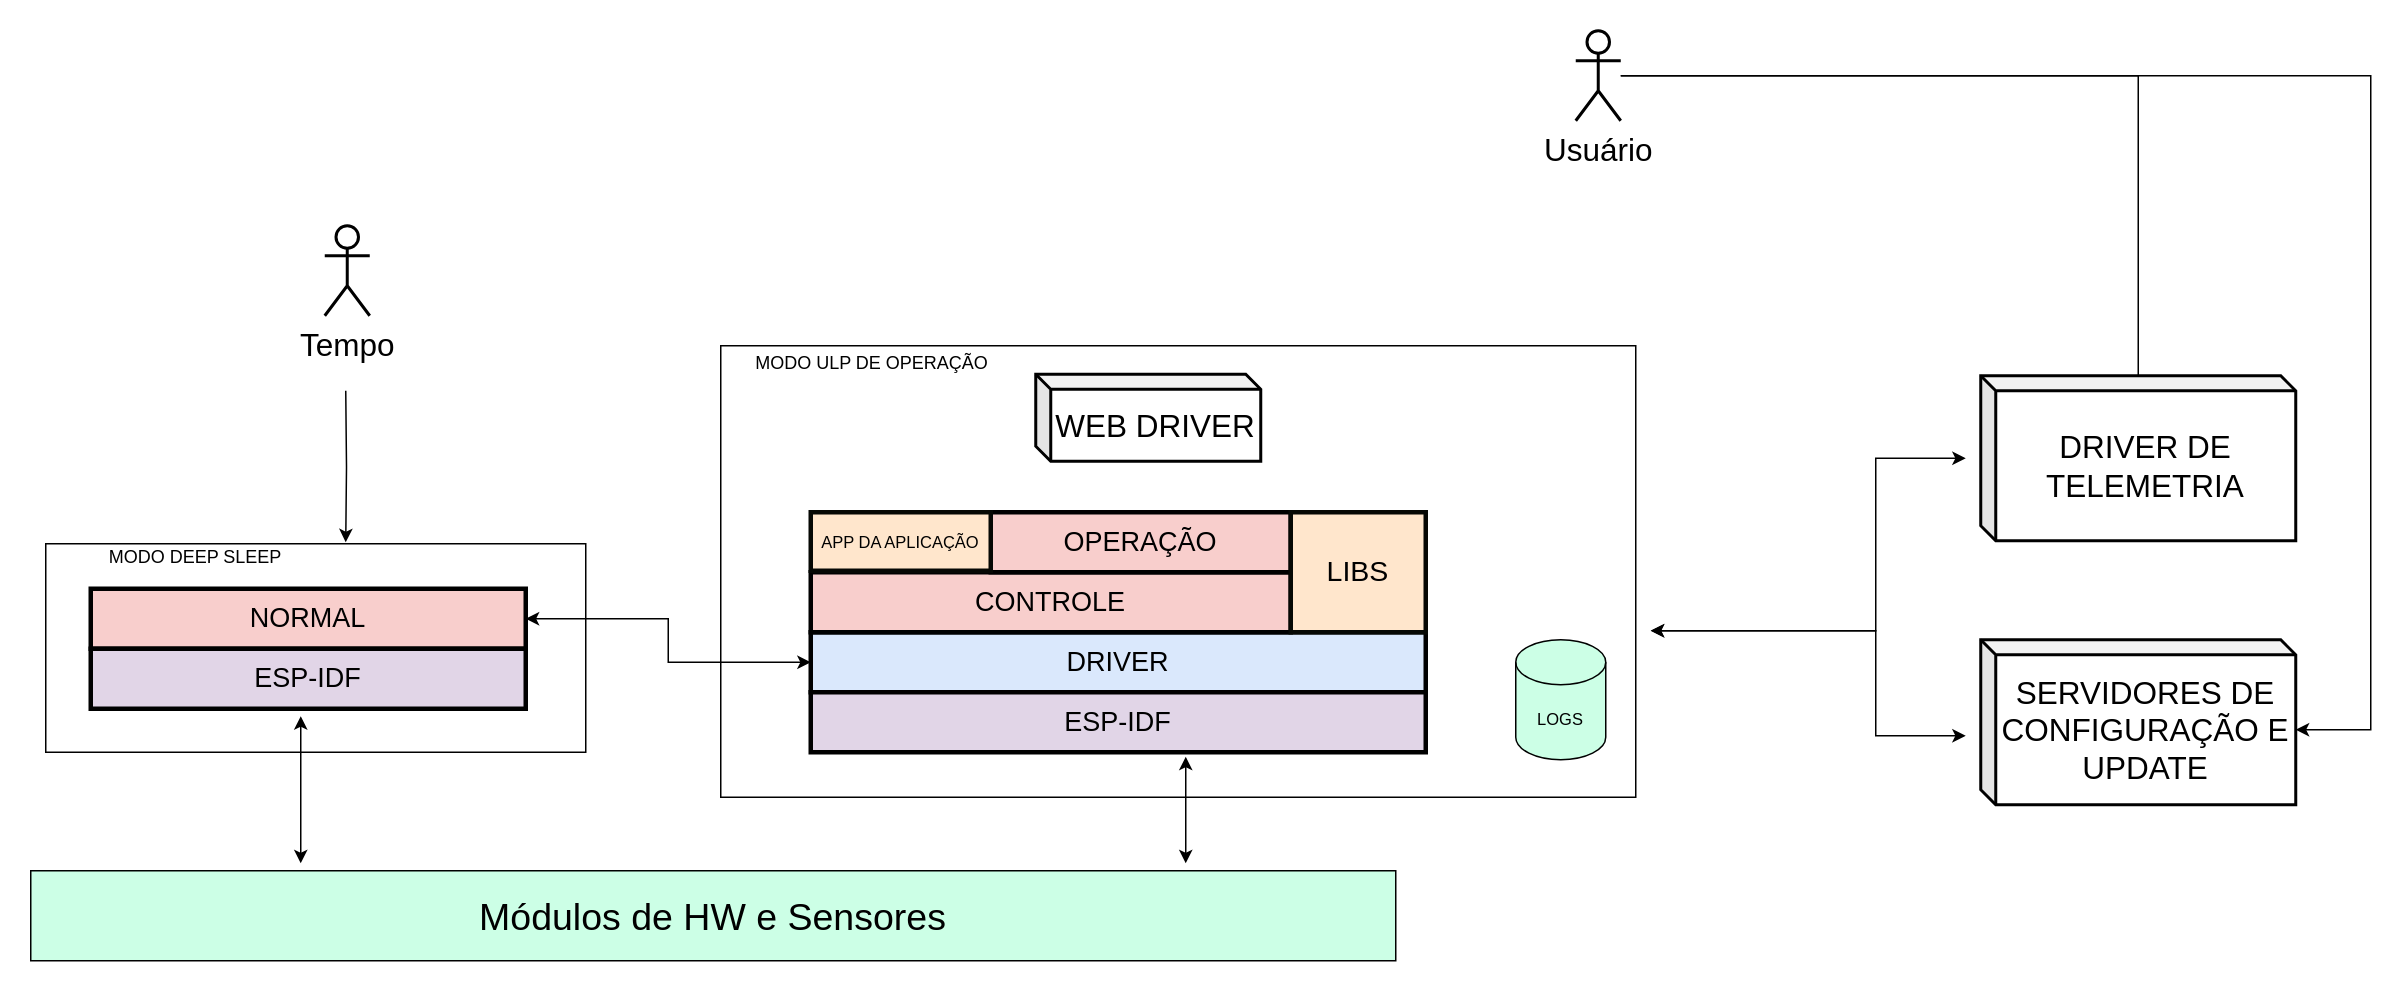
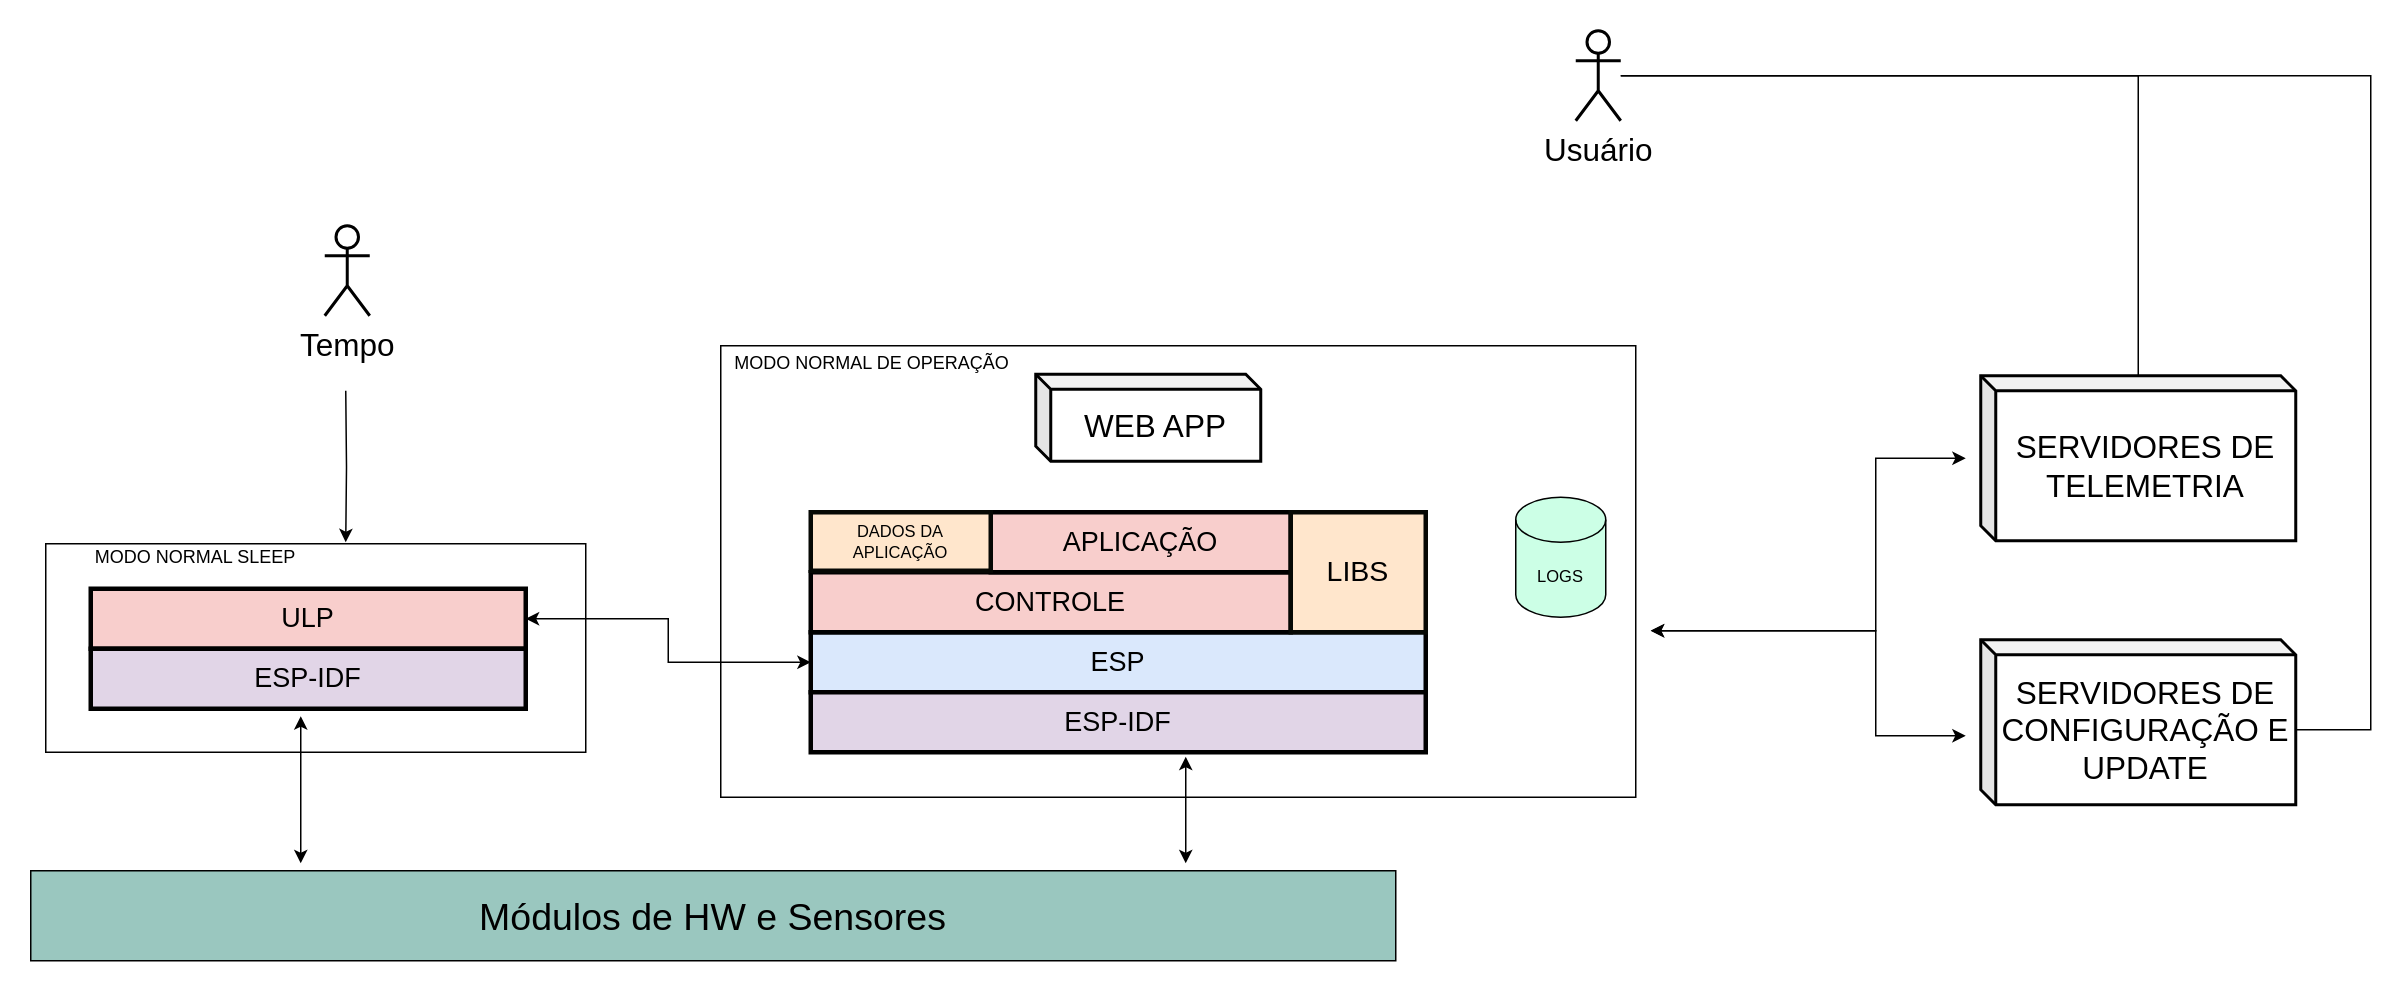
(872, 364) -> (872, 364)
(1156, 425) -> (1156, 425)
(2146, 466) -> (2146, 466)
(901, 542) -> (901, 542)
(1141, 542) -> (1141, 542)
(196, 557) -> (196, 557)
(308, 619) -> (308, 619)
(1118, 662) -> (1118, 662)
(1561, 700) -> (1561, 557)
(2307, 730) -> (2303, 730)
(713, 916) -> (713, 916)
